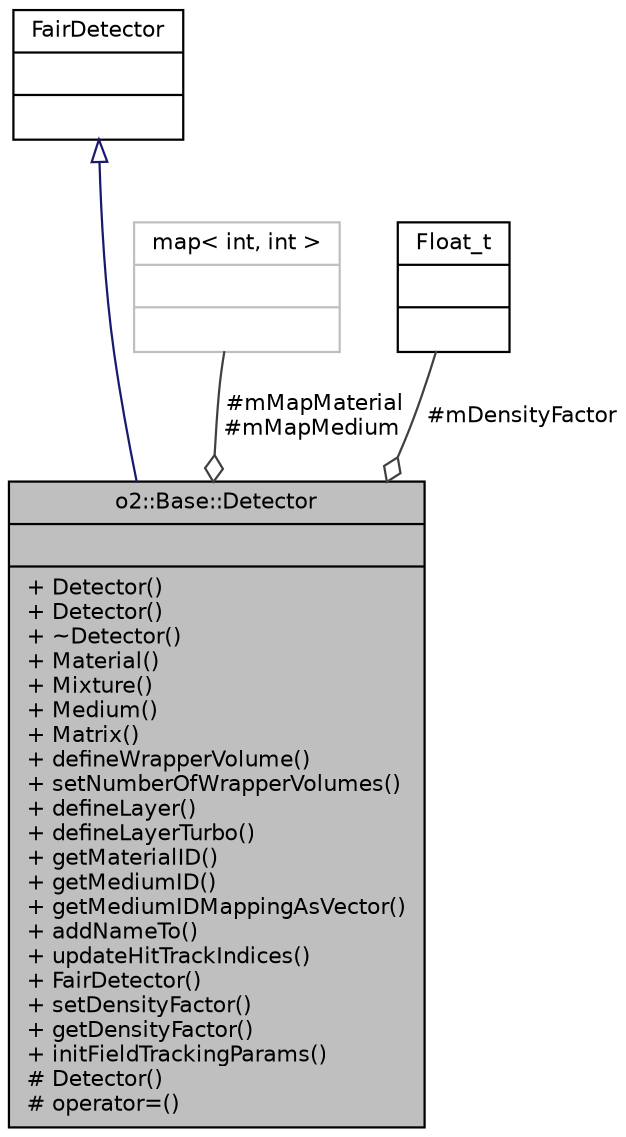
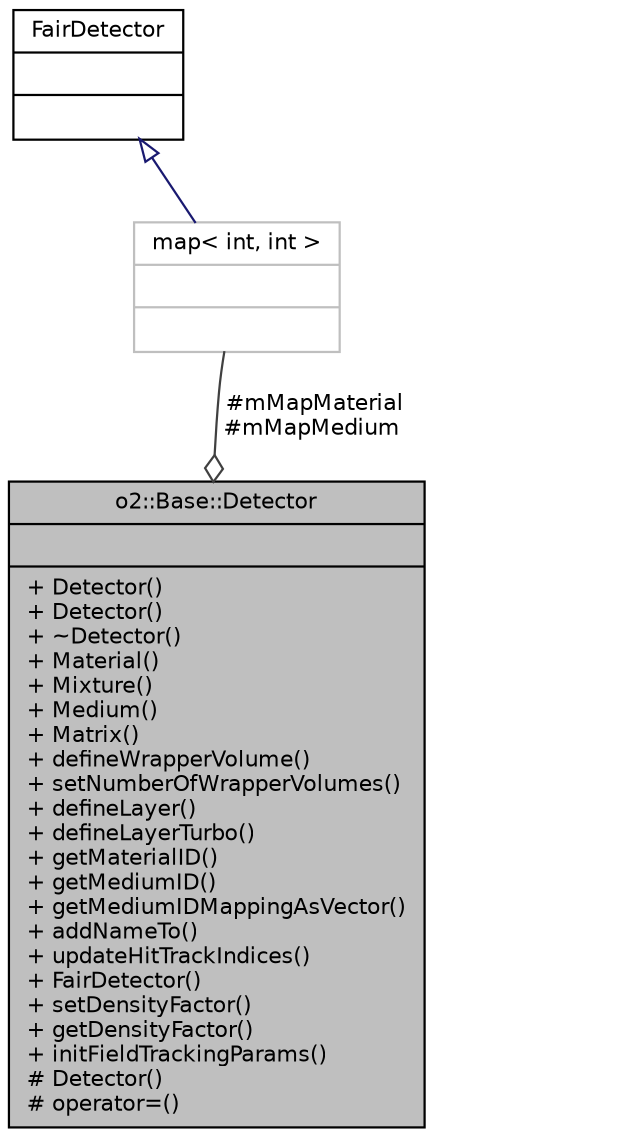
(454, 287) -> none
(110, 323) -> (174, 190)
